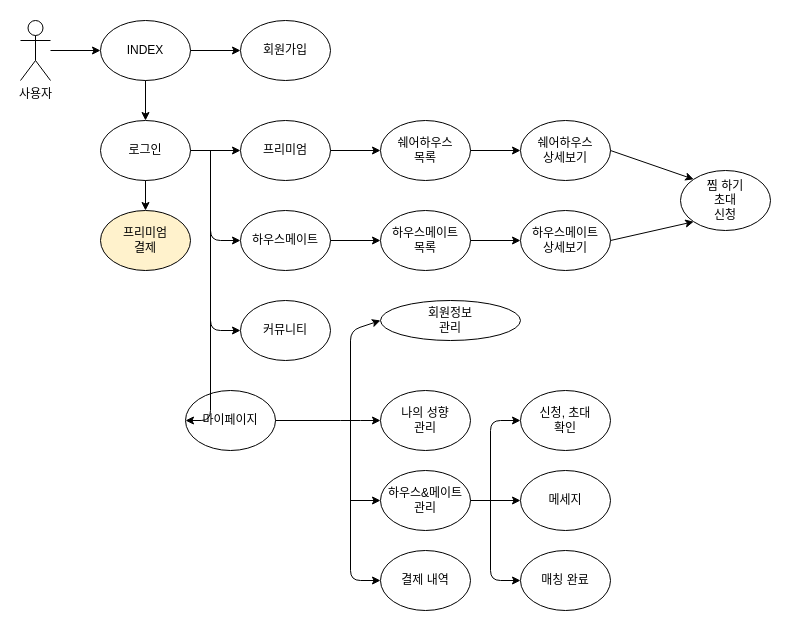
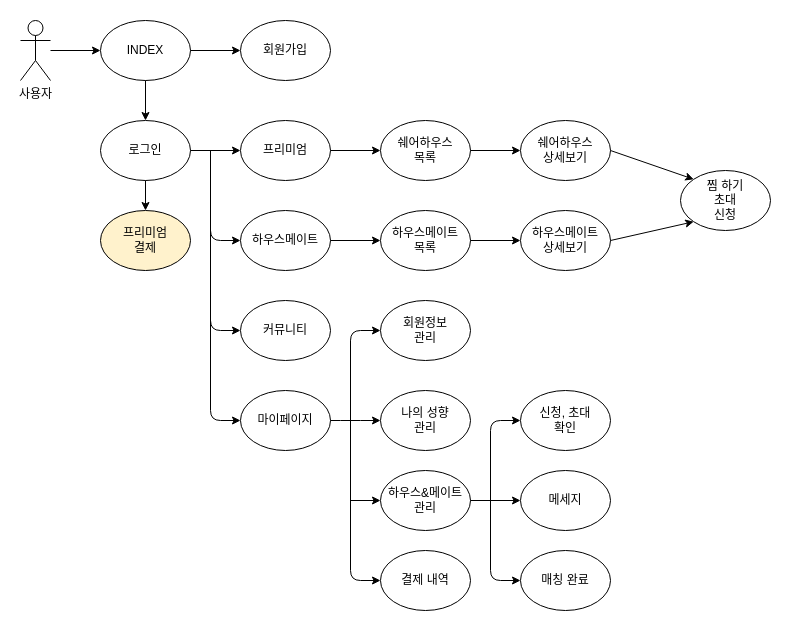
(451, 321) -> (426, 331)
(231, 421) -> (286, 421)
